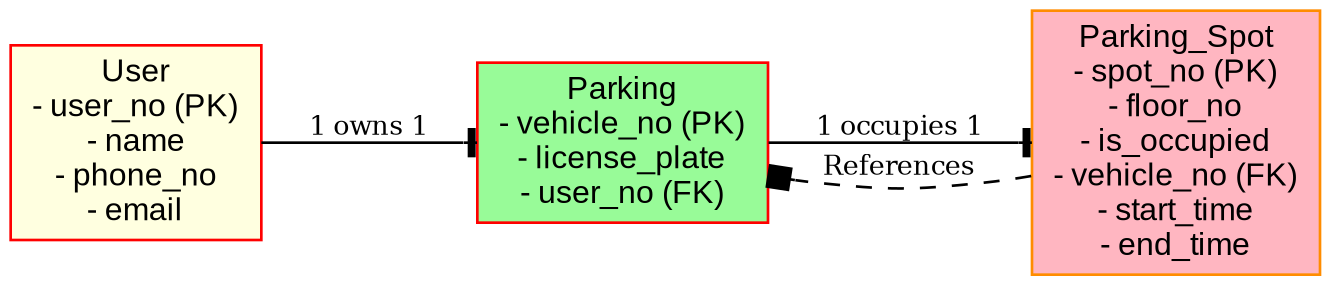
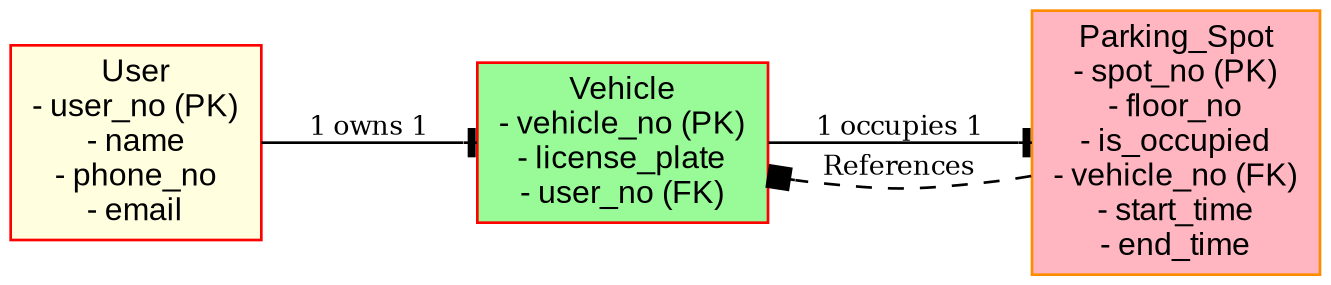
(623, 143) -> (623, 143)
